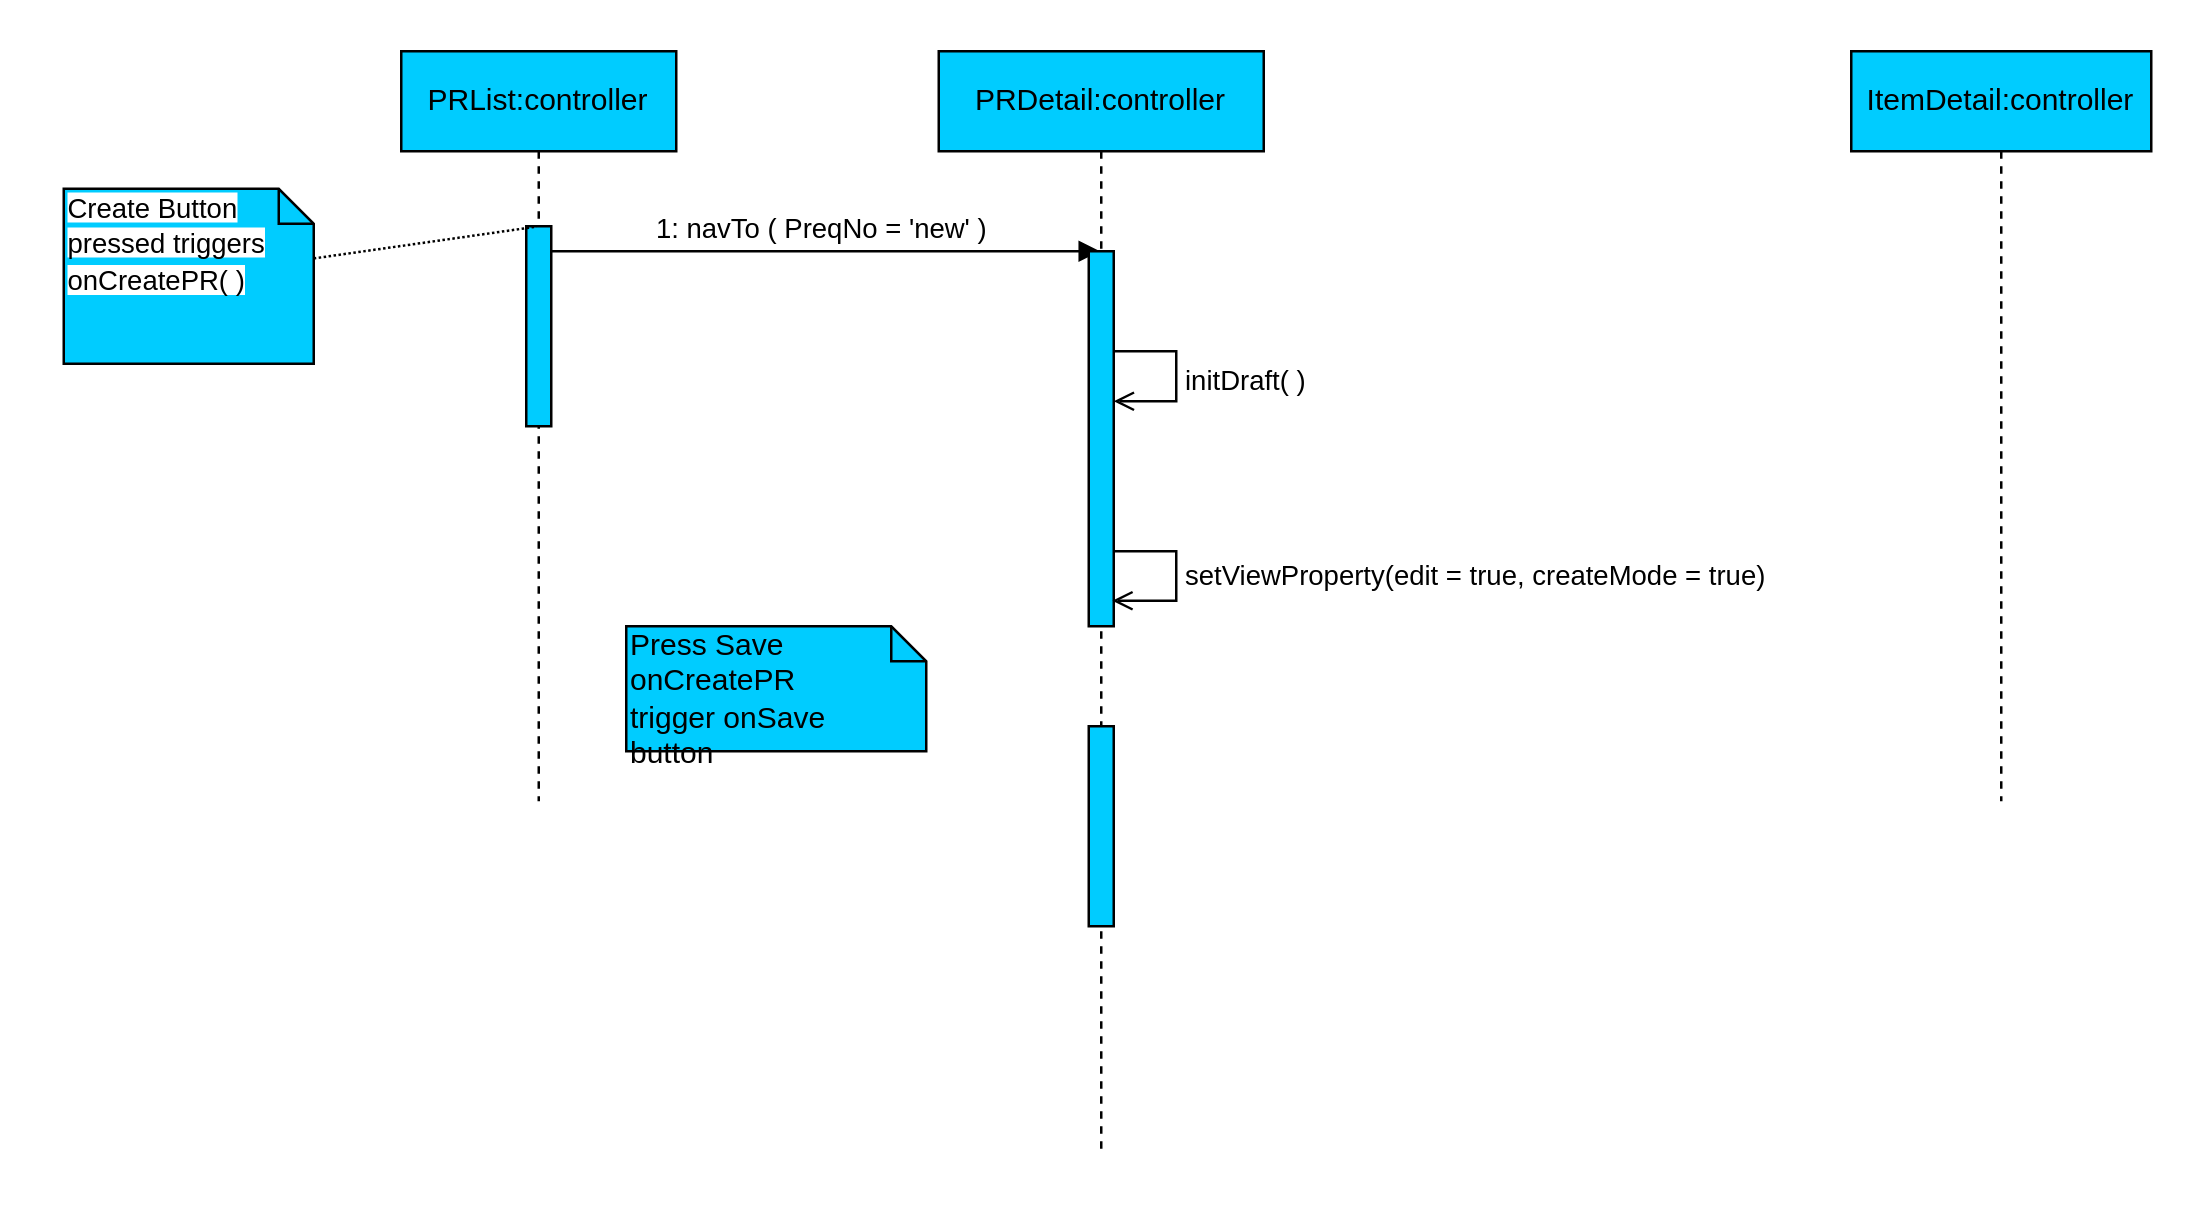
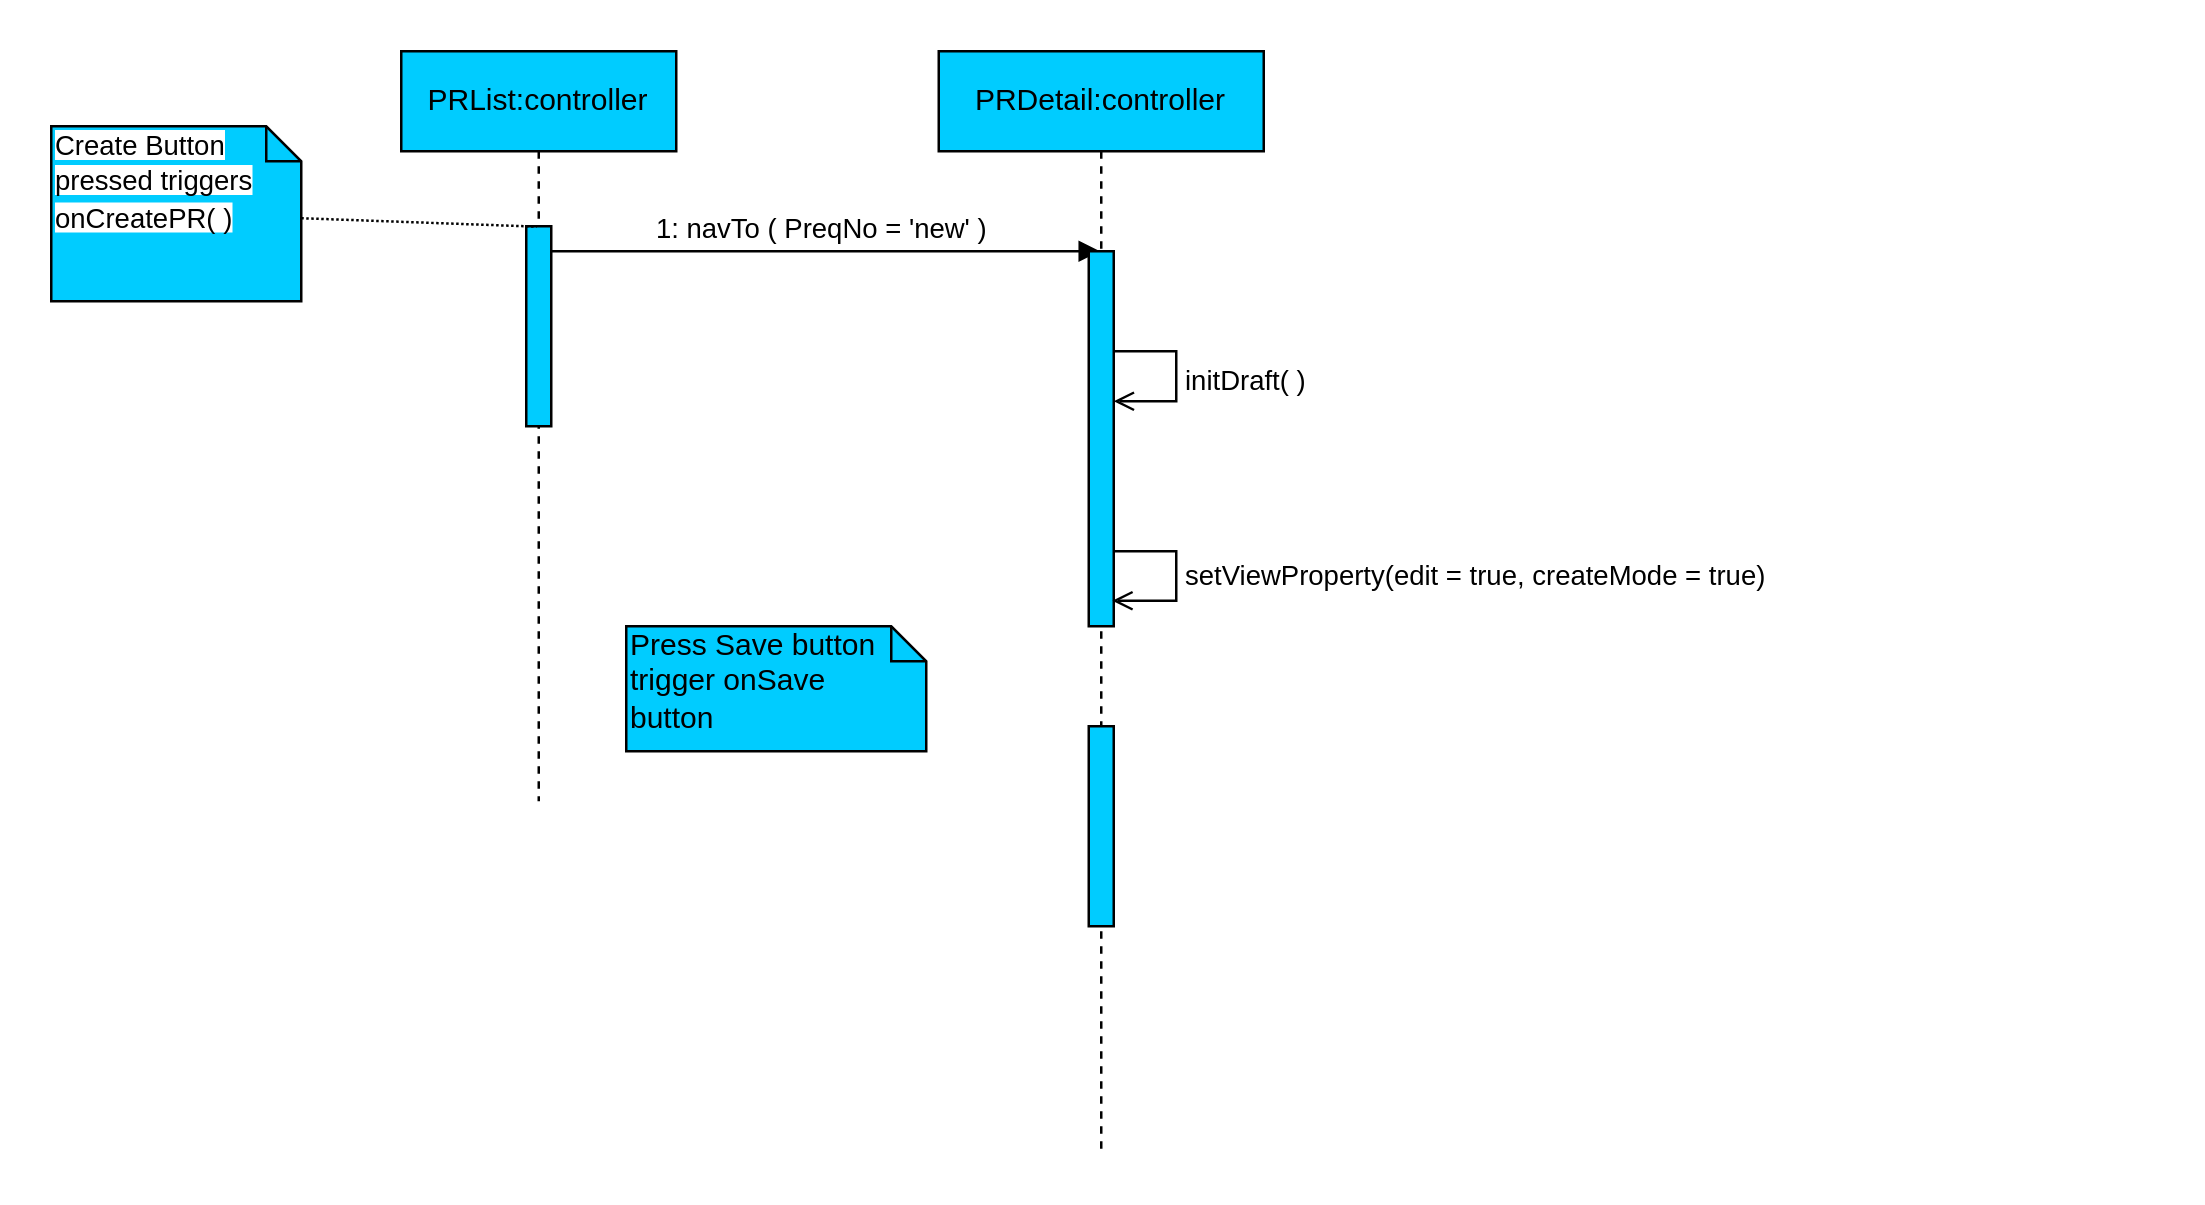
(189, 276) -> (176, 214)
(2001, 426) -> none
(779, 701) -> (766, 683)
